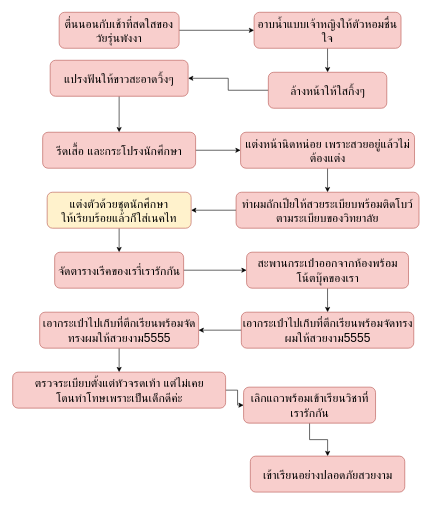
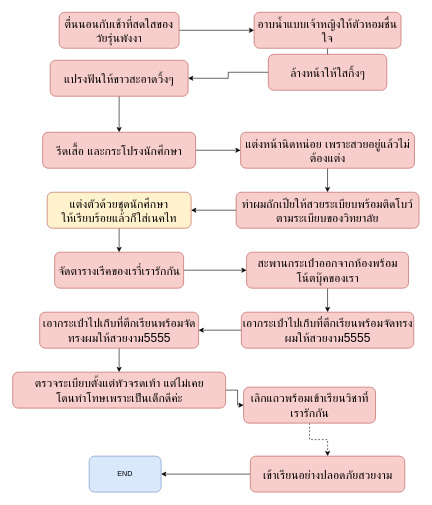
(328, 90) -> (328, 72)
(317, 440) -> (317, 440)
none -> (125, 474)
none -> (166, 474)
